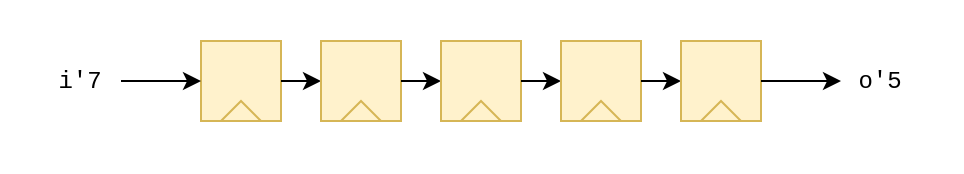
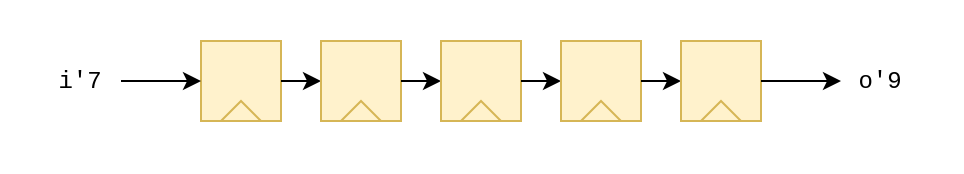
(881, 81) -> (881, 81)
